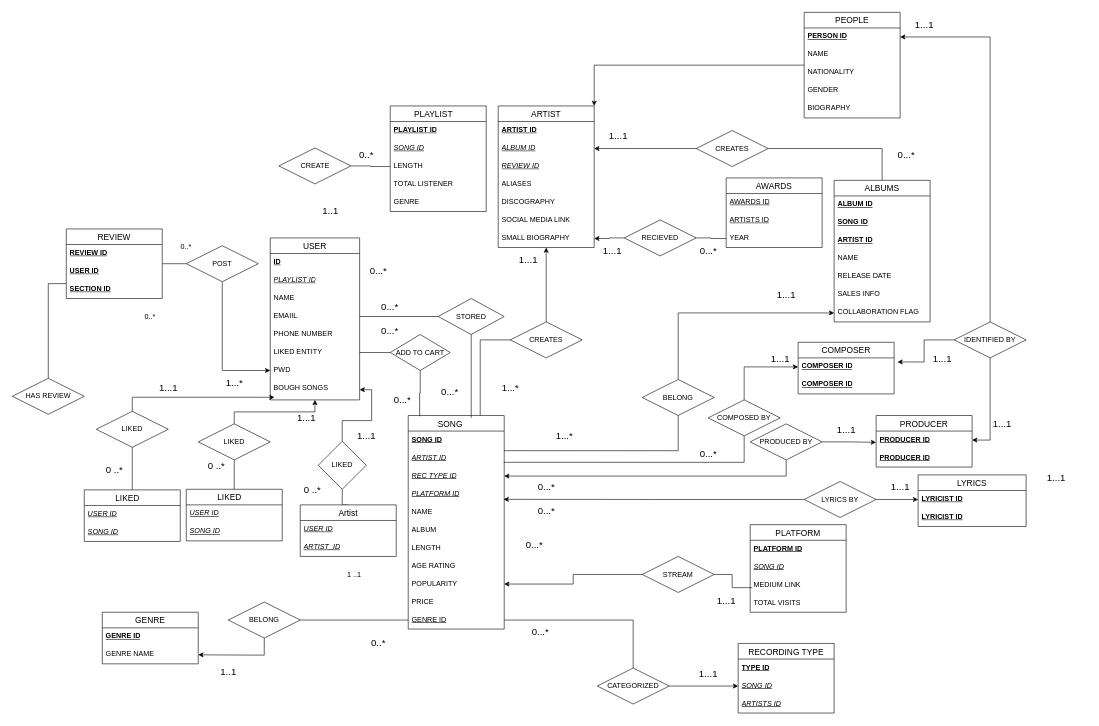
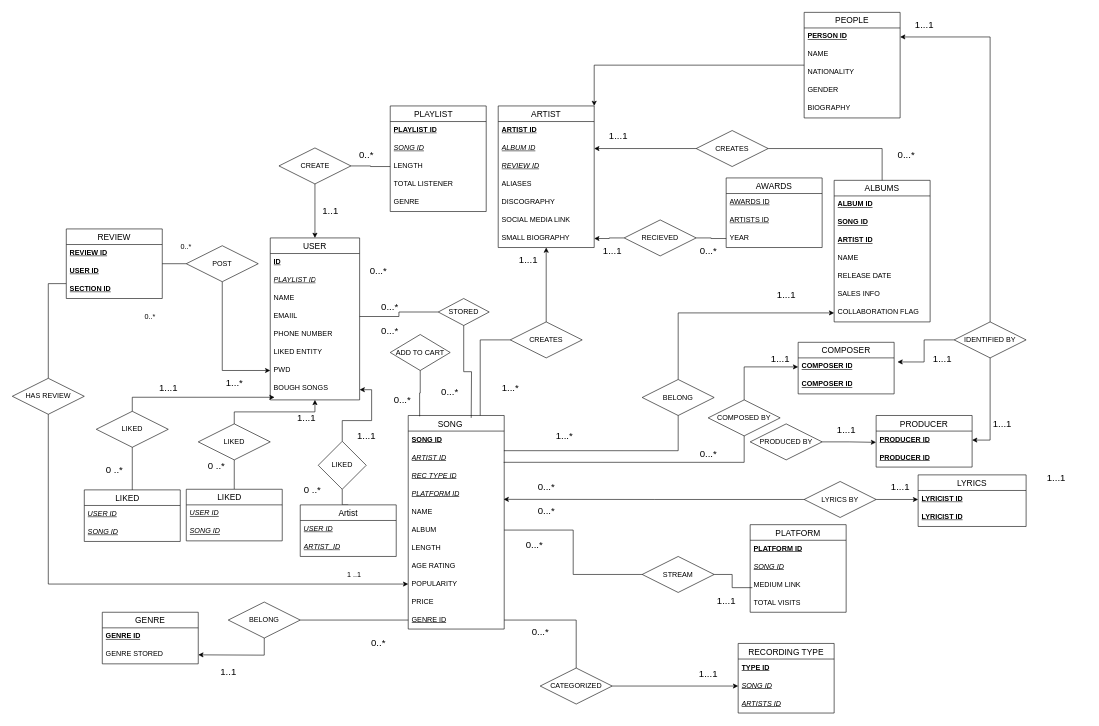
none -> (315, 232)
(471, 317) -> (464, 312)
(376, 353) -> none
(509, 476) -> none
none -> (560, 530)
(509, 584) -> (48, 584)
(125, 654) -> (129, 654)
(633, 686) -> (576, 686)
